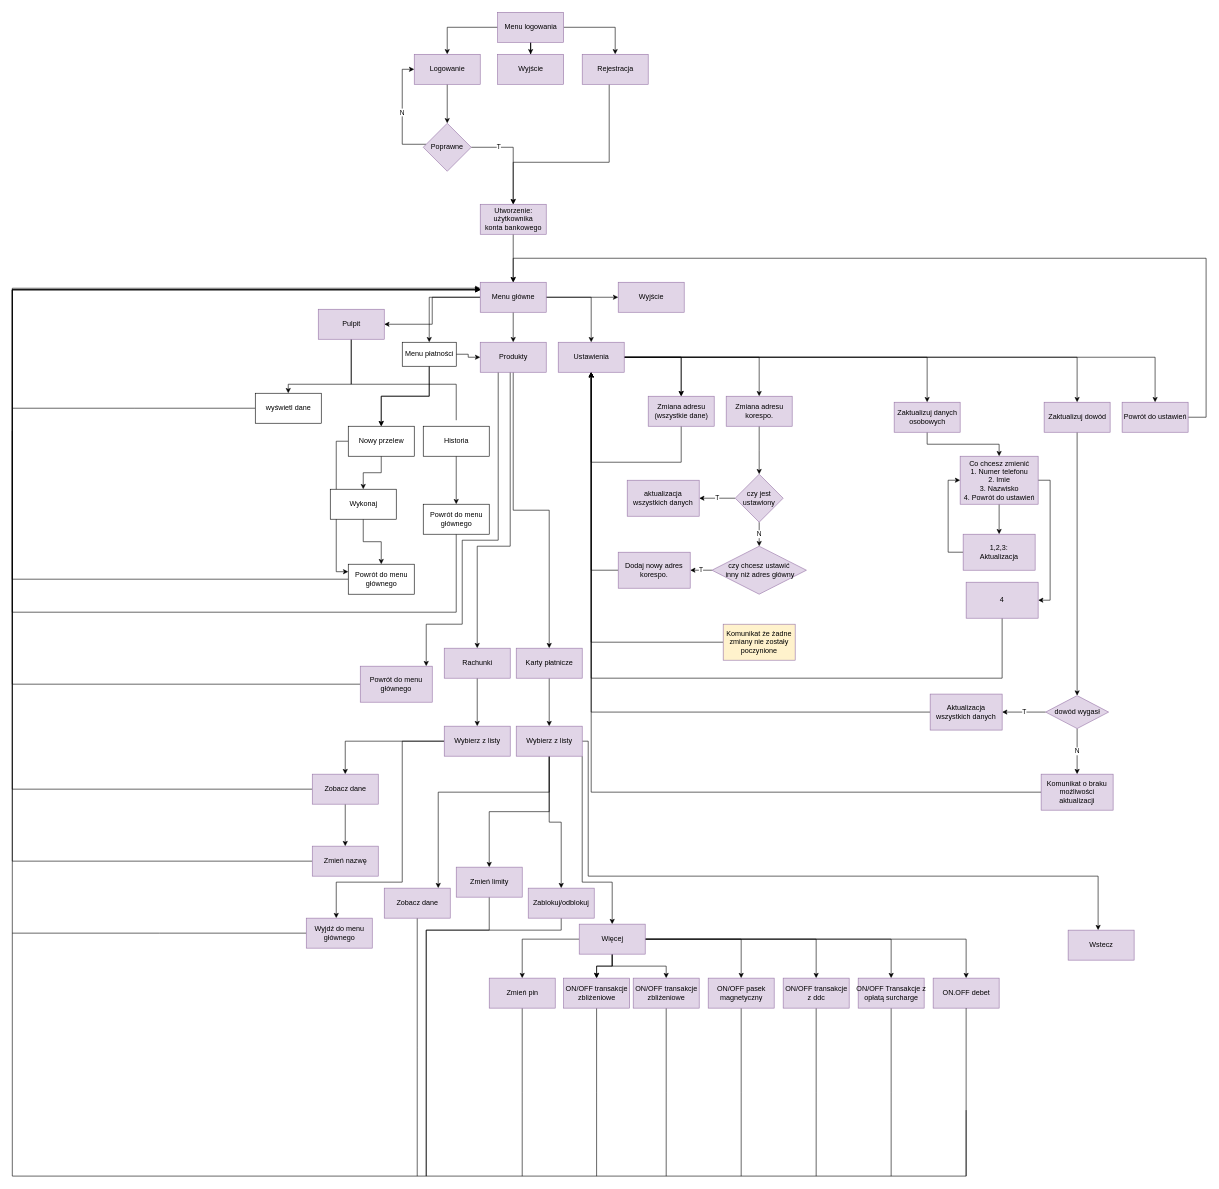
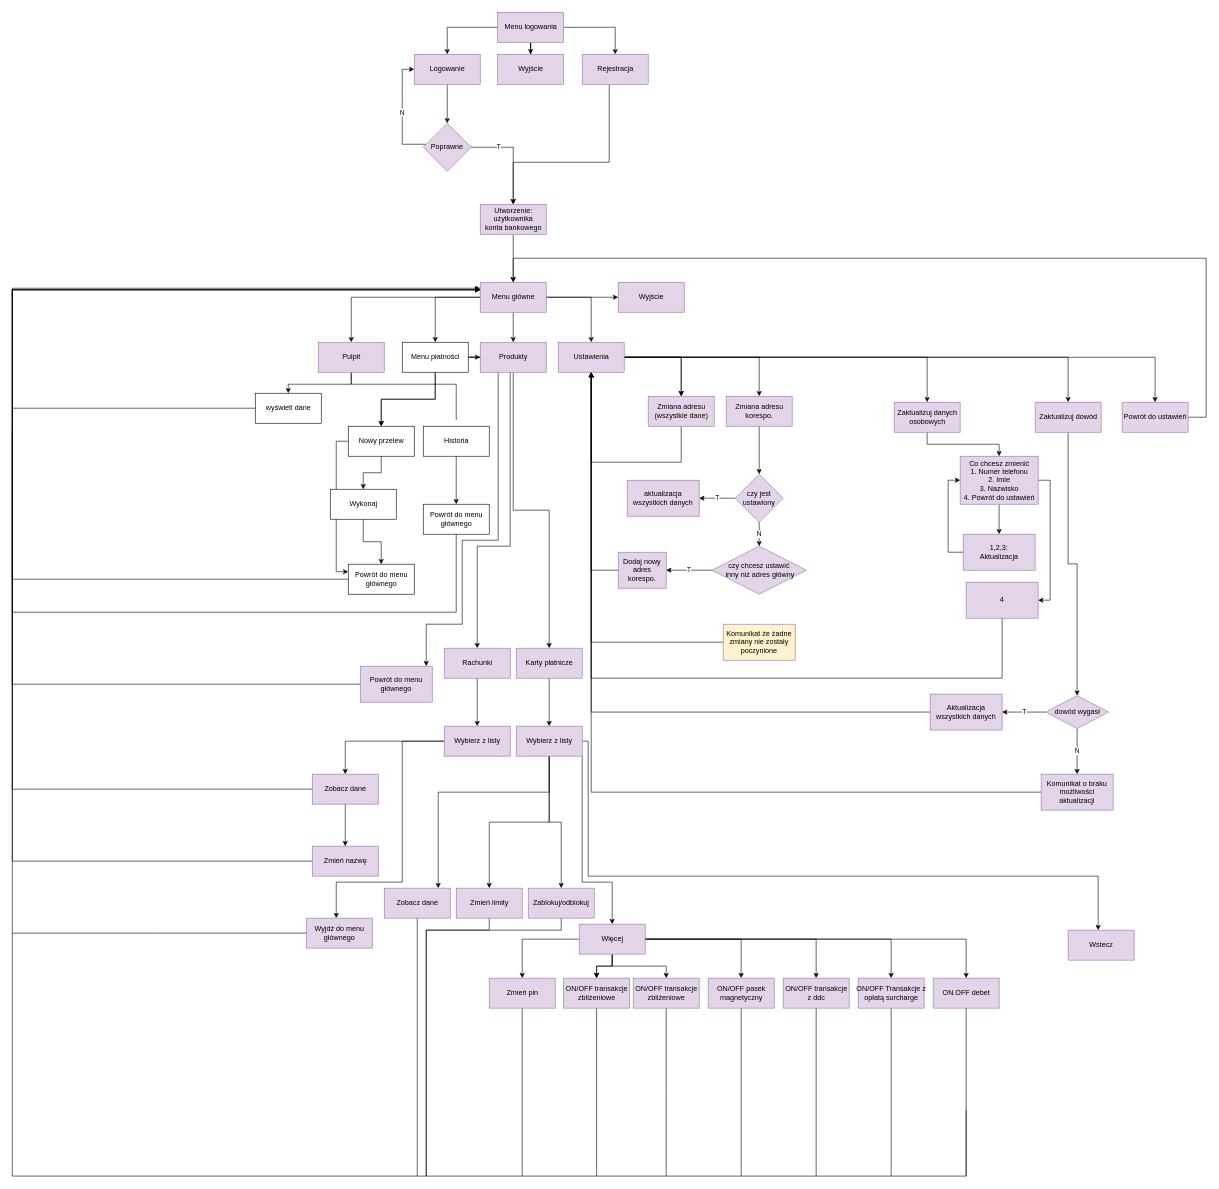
(351, 324) -> (351, 357)
(429, 354) -> (435, 357)
(1077, 417) -> (1068, 417)
(654, 570) -> (642, 570)
(489, 882) -> (489, 903)
